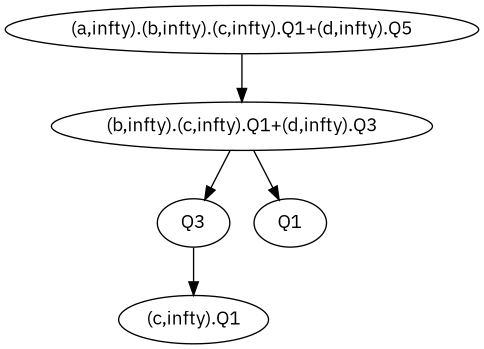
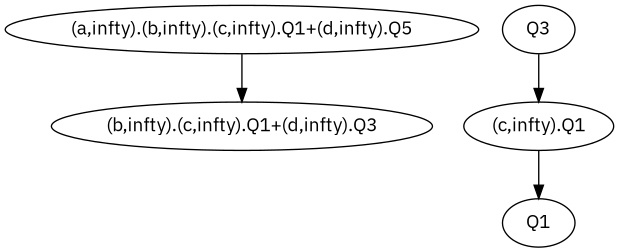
(220, 169) -> none
(263, 169) -> (539, 168)
